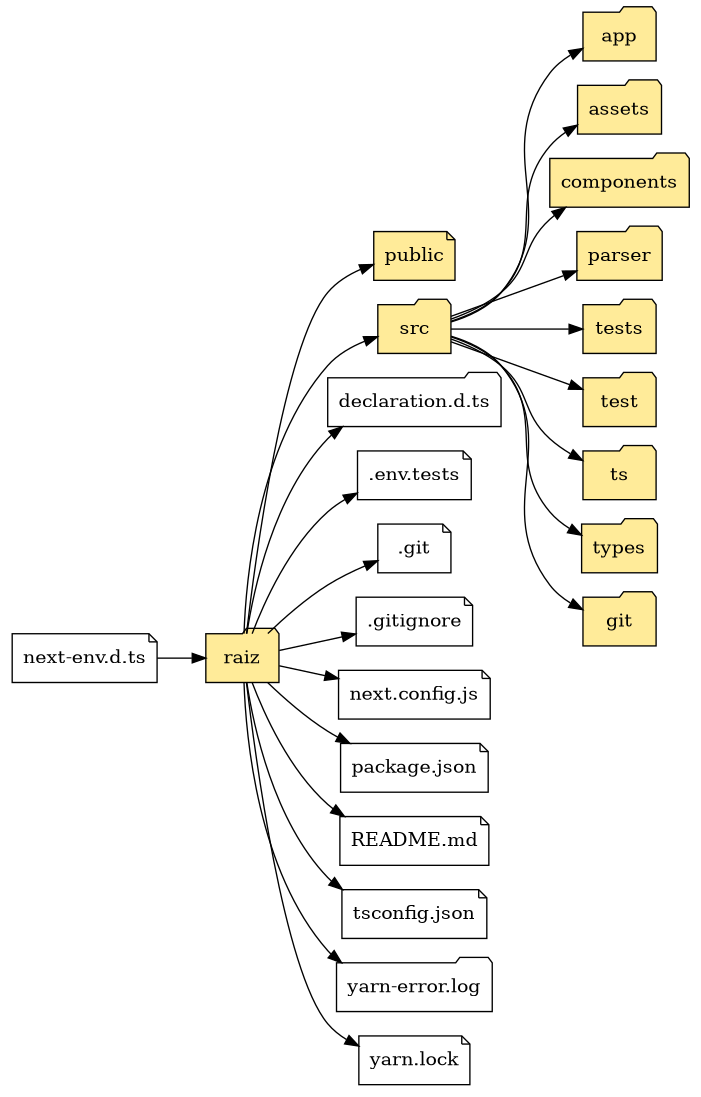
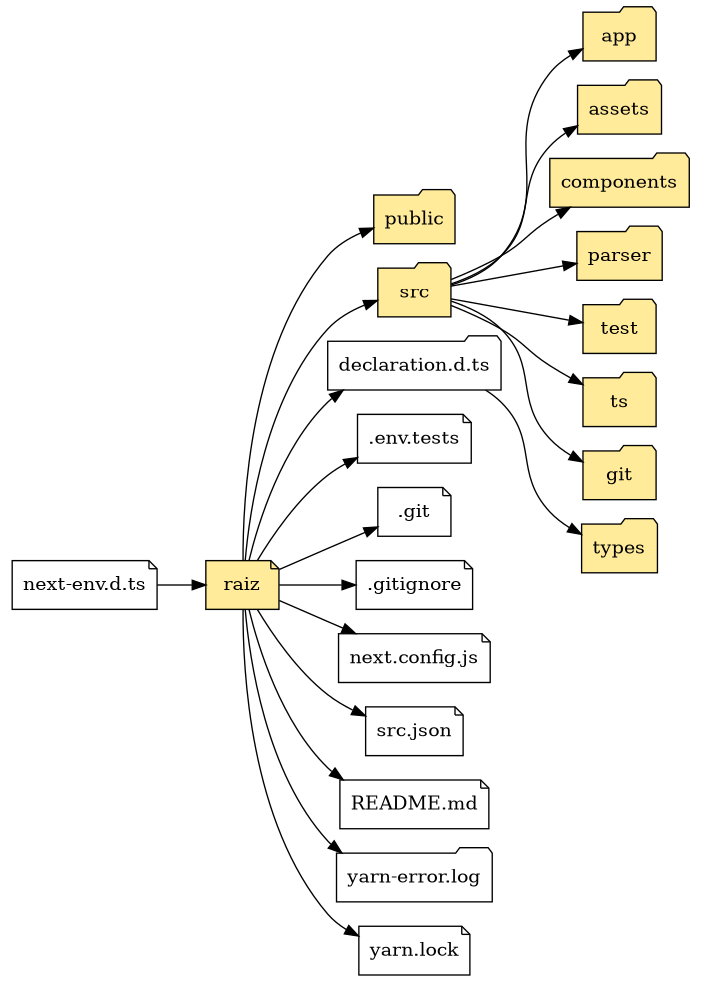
(414, 256) -> (414, 219)
(620, 329) -> none
(525, 422) -> (527, 459)
(242, 658) -> (242, 585)
(414, 768) -> (414, 731)
(414, 914) -> none
